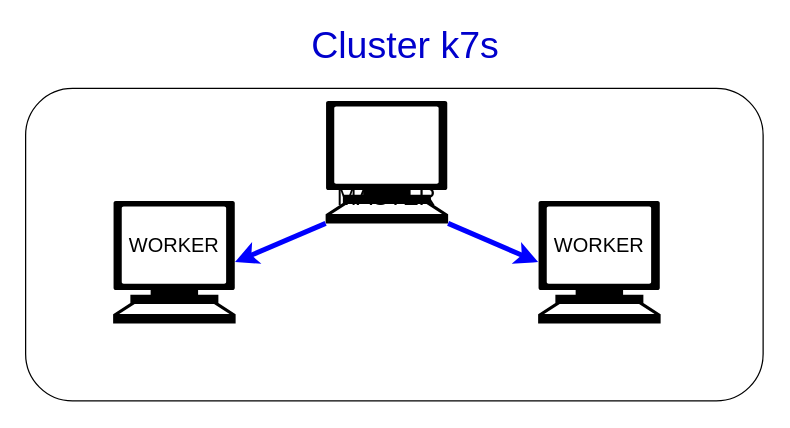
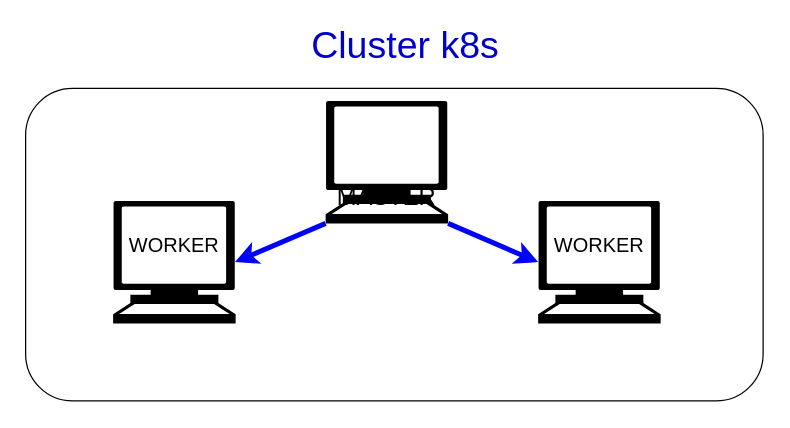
(406, 44) -> (406, 44)
